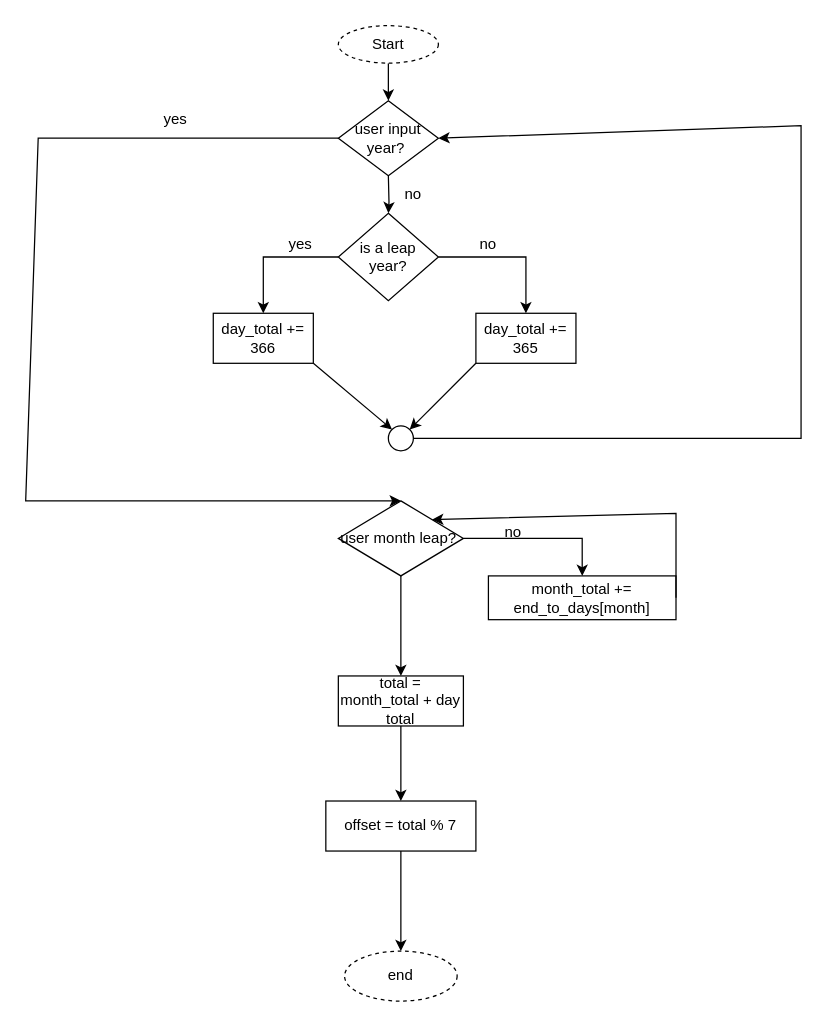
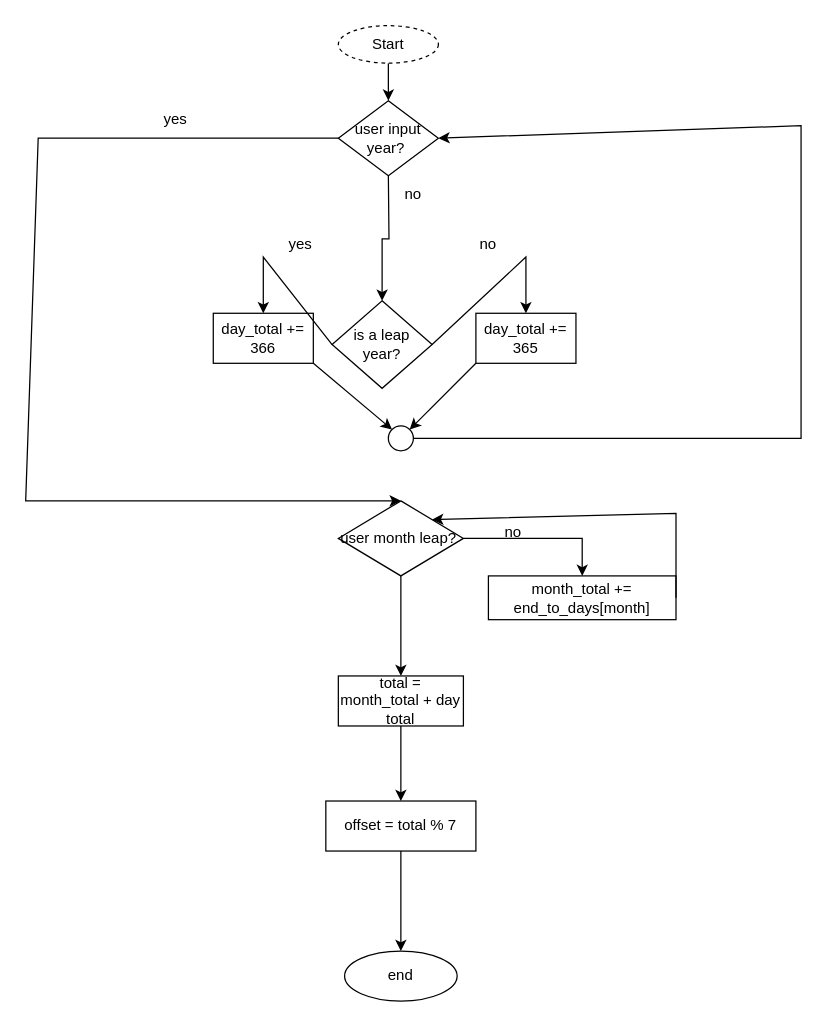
(388, 257) -> (382, 344)
(401, 976) -> (401, 976)
